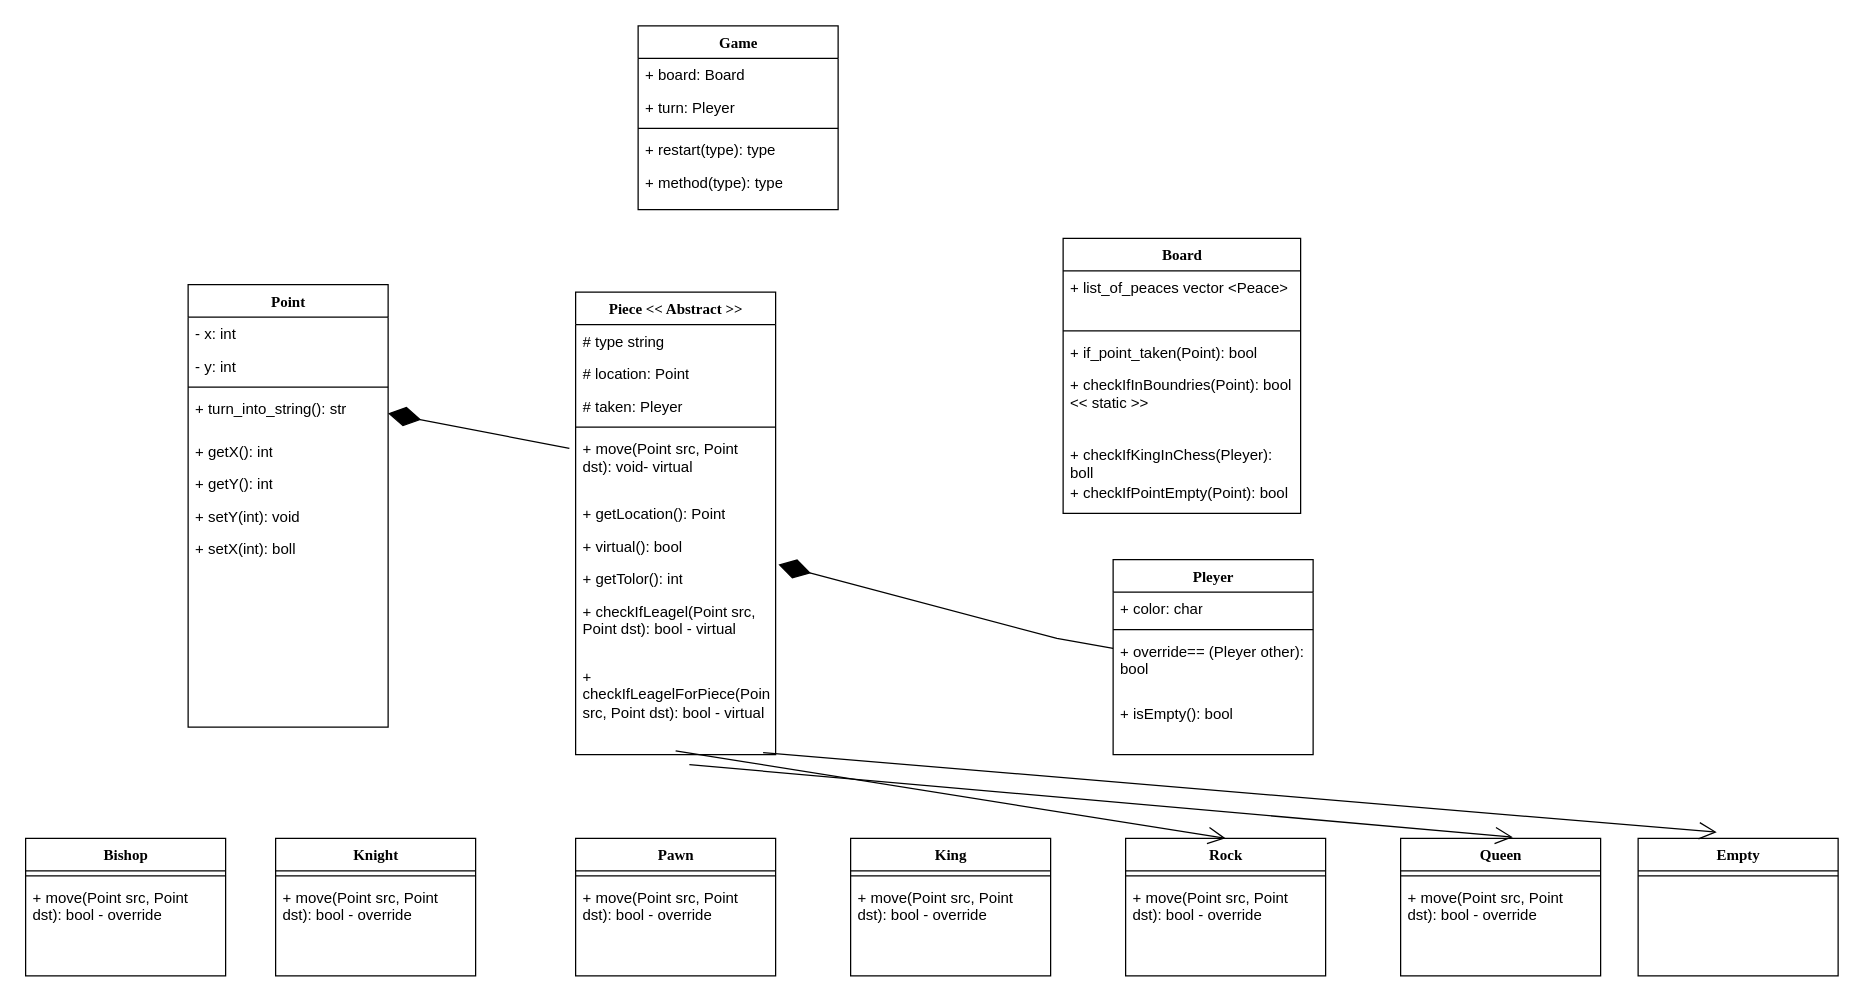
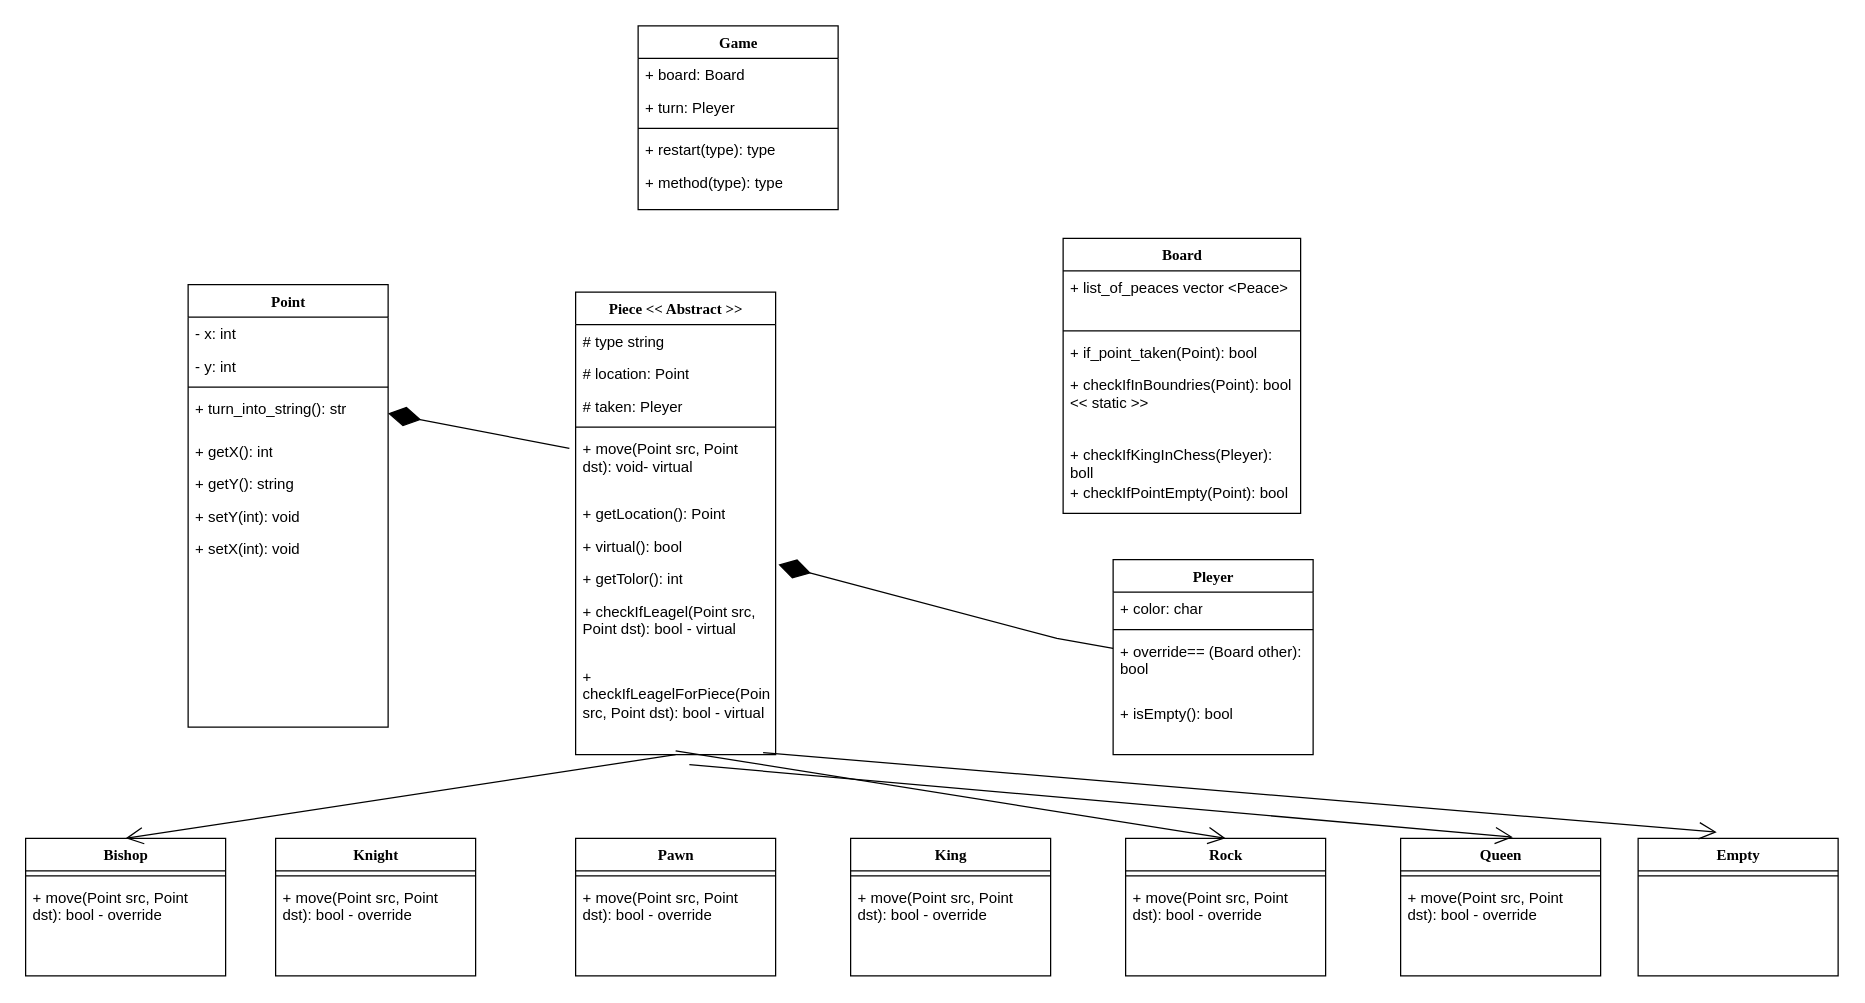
(242, 485) -> (255, 485)
(255, 550) -> (257, 550)
(1214, 661) -> (1214, 661)
none -> (405, 796)
